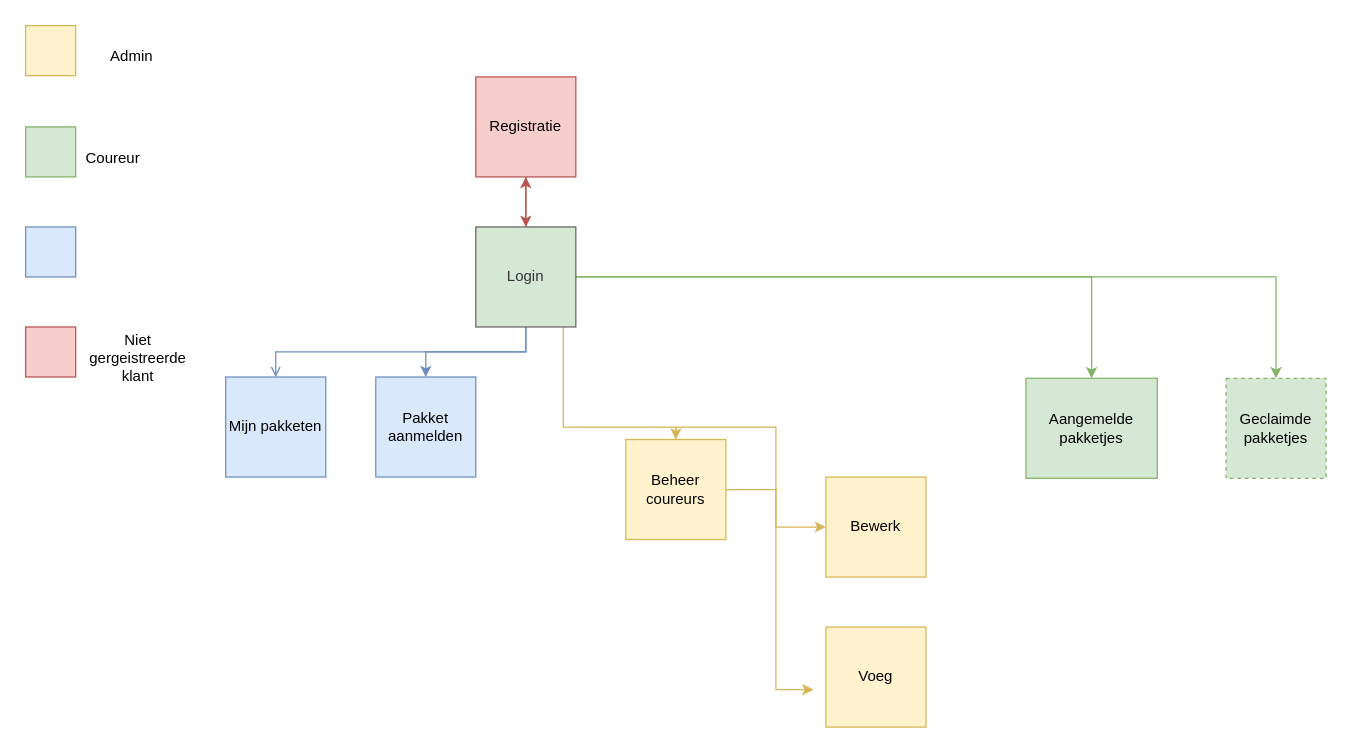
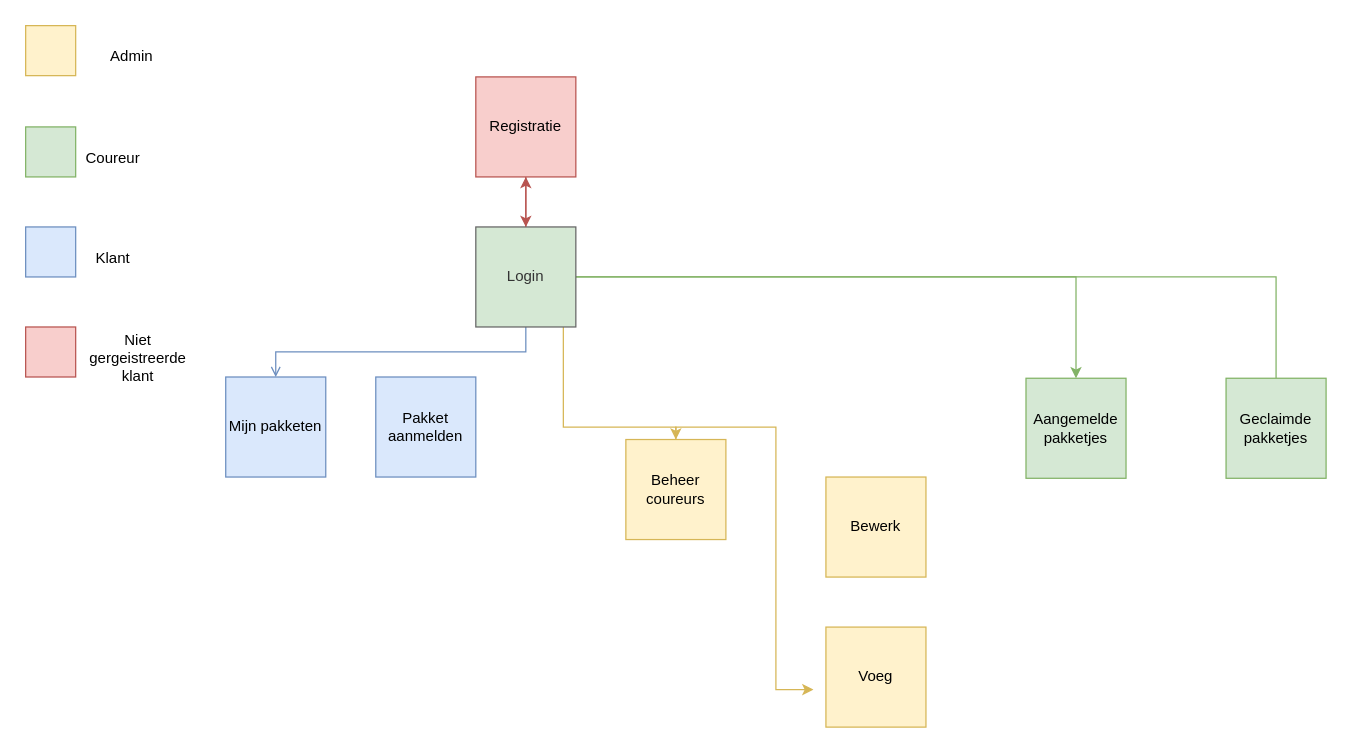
none -> (113, 258)
(426, 361) -> none
(1276, 368) -> (1276, 372)
(1091, 428) -> (1076, 428)
(1276, 428) -> (1276, 428)
(749, 489) -> none
